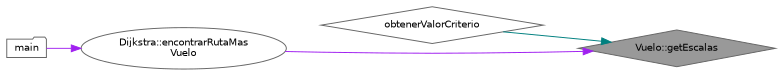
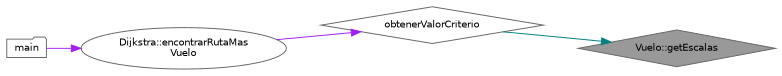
(434, 53) -> (314, 36)
